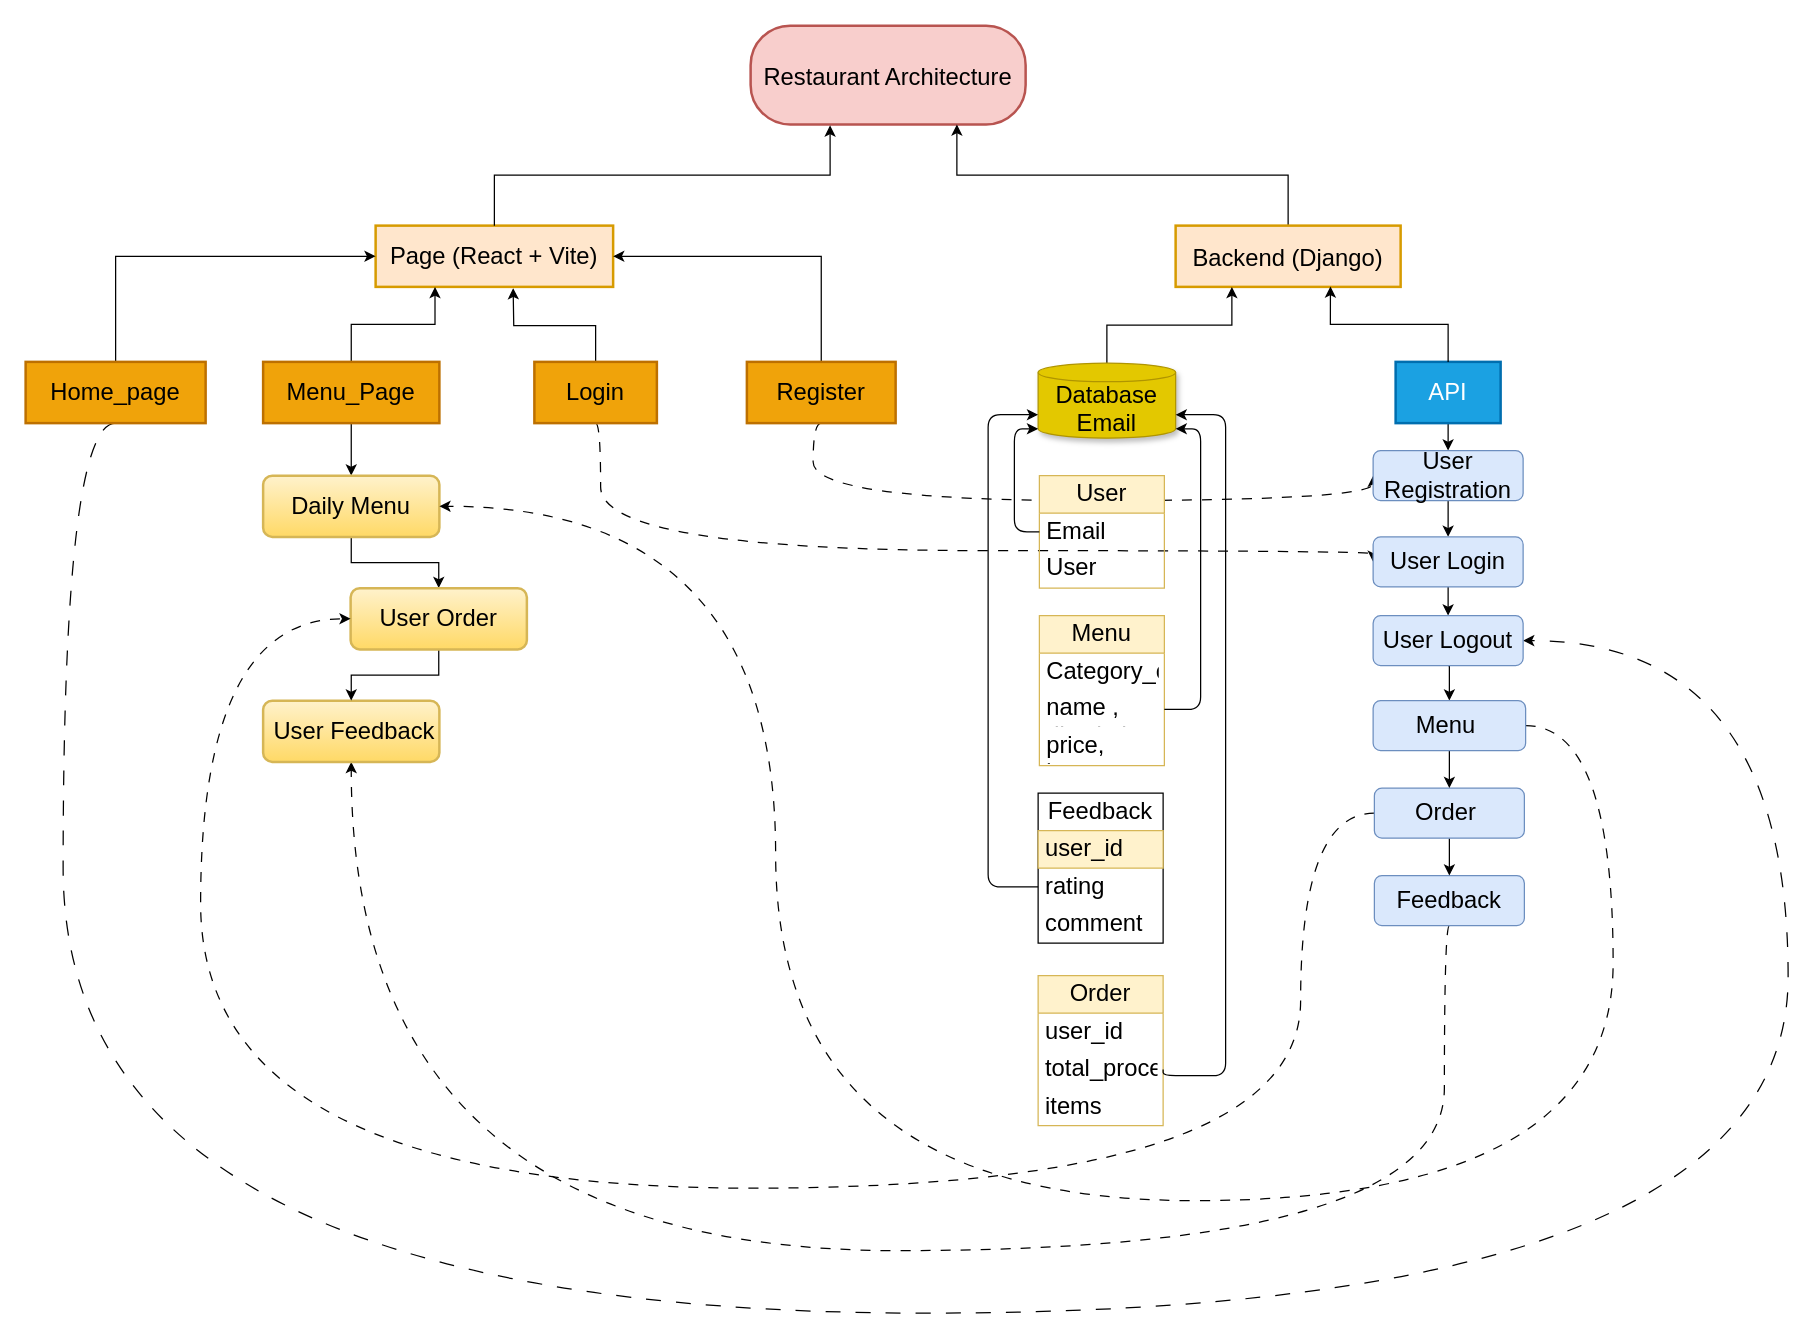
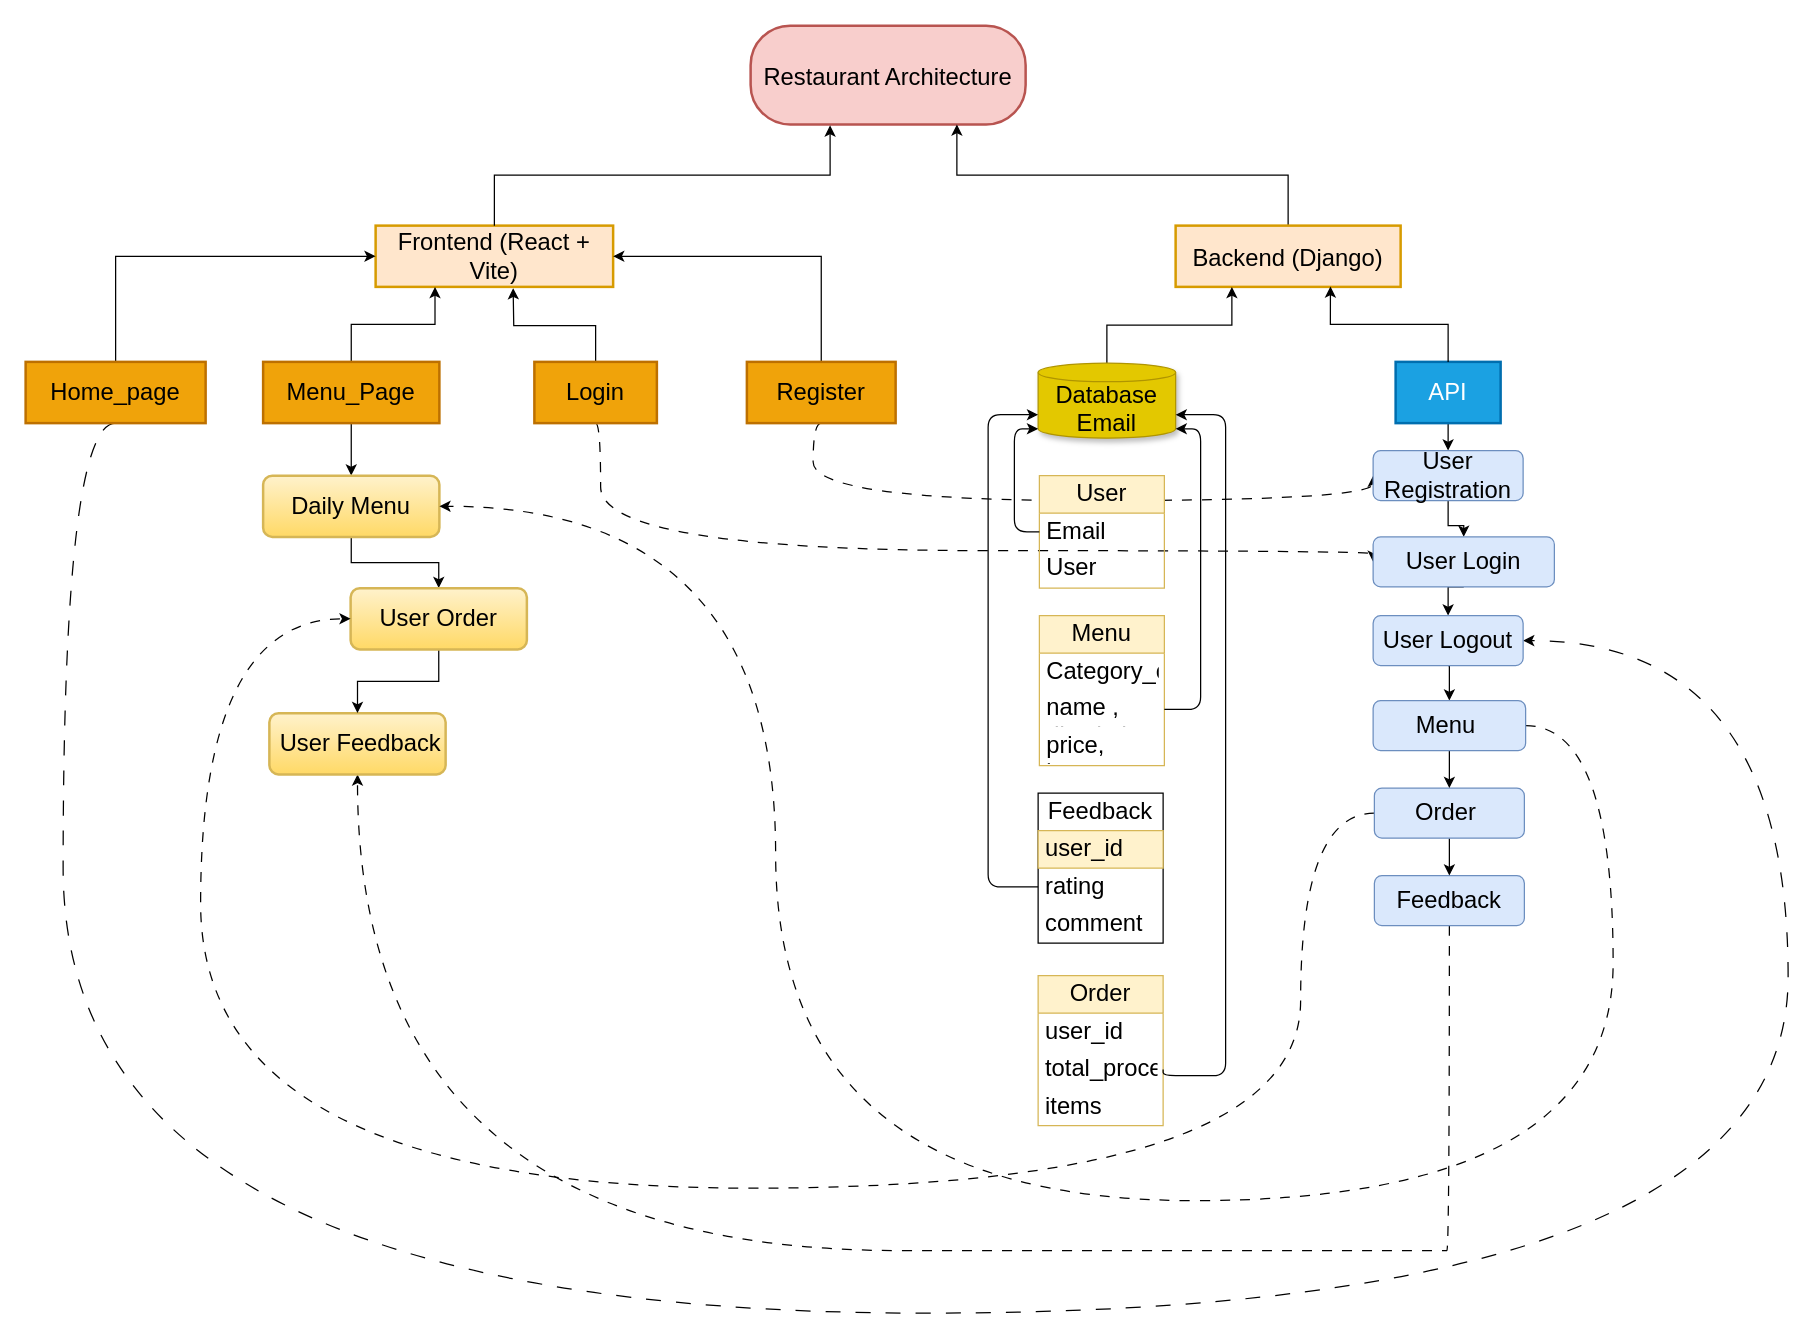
(494, 257) -> (494, 257)
(1448, 562) -> (1464, 562)
(351, 731) -> (358, 744)
